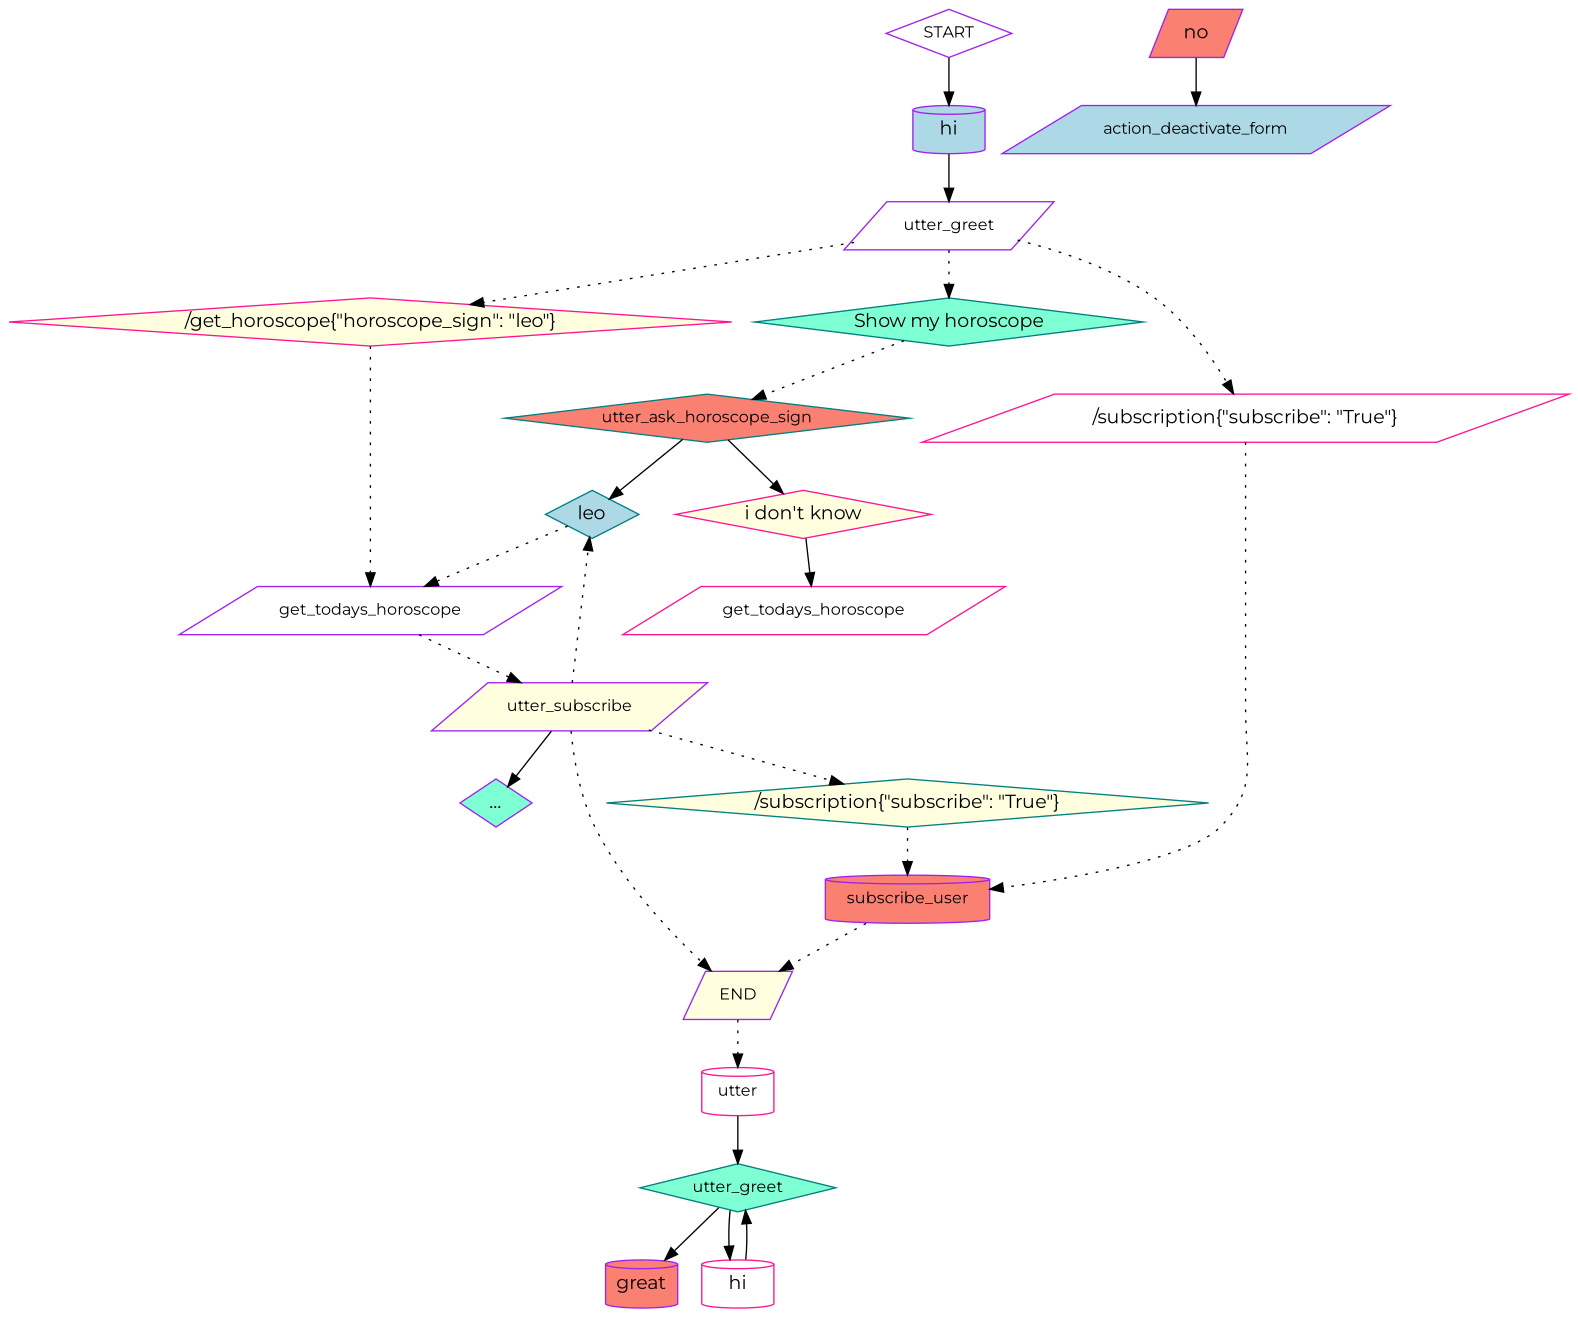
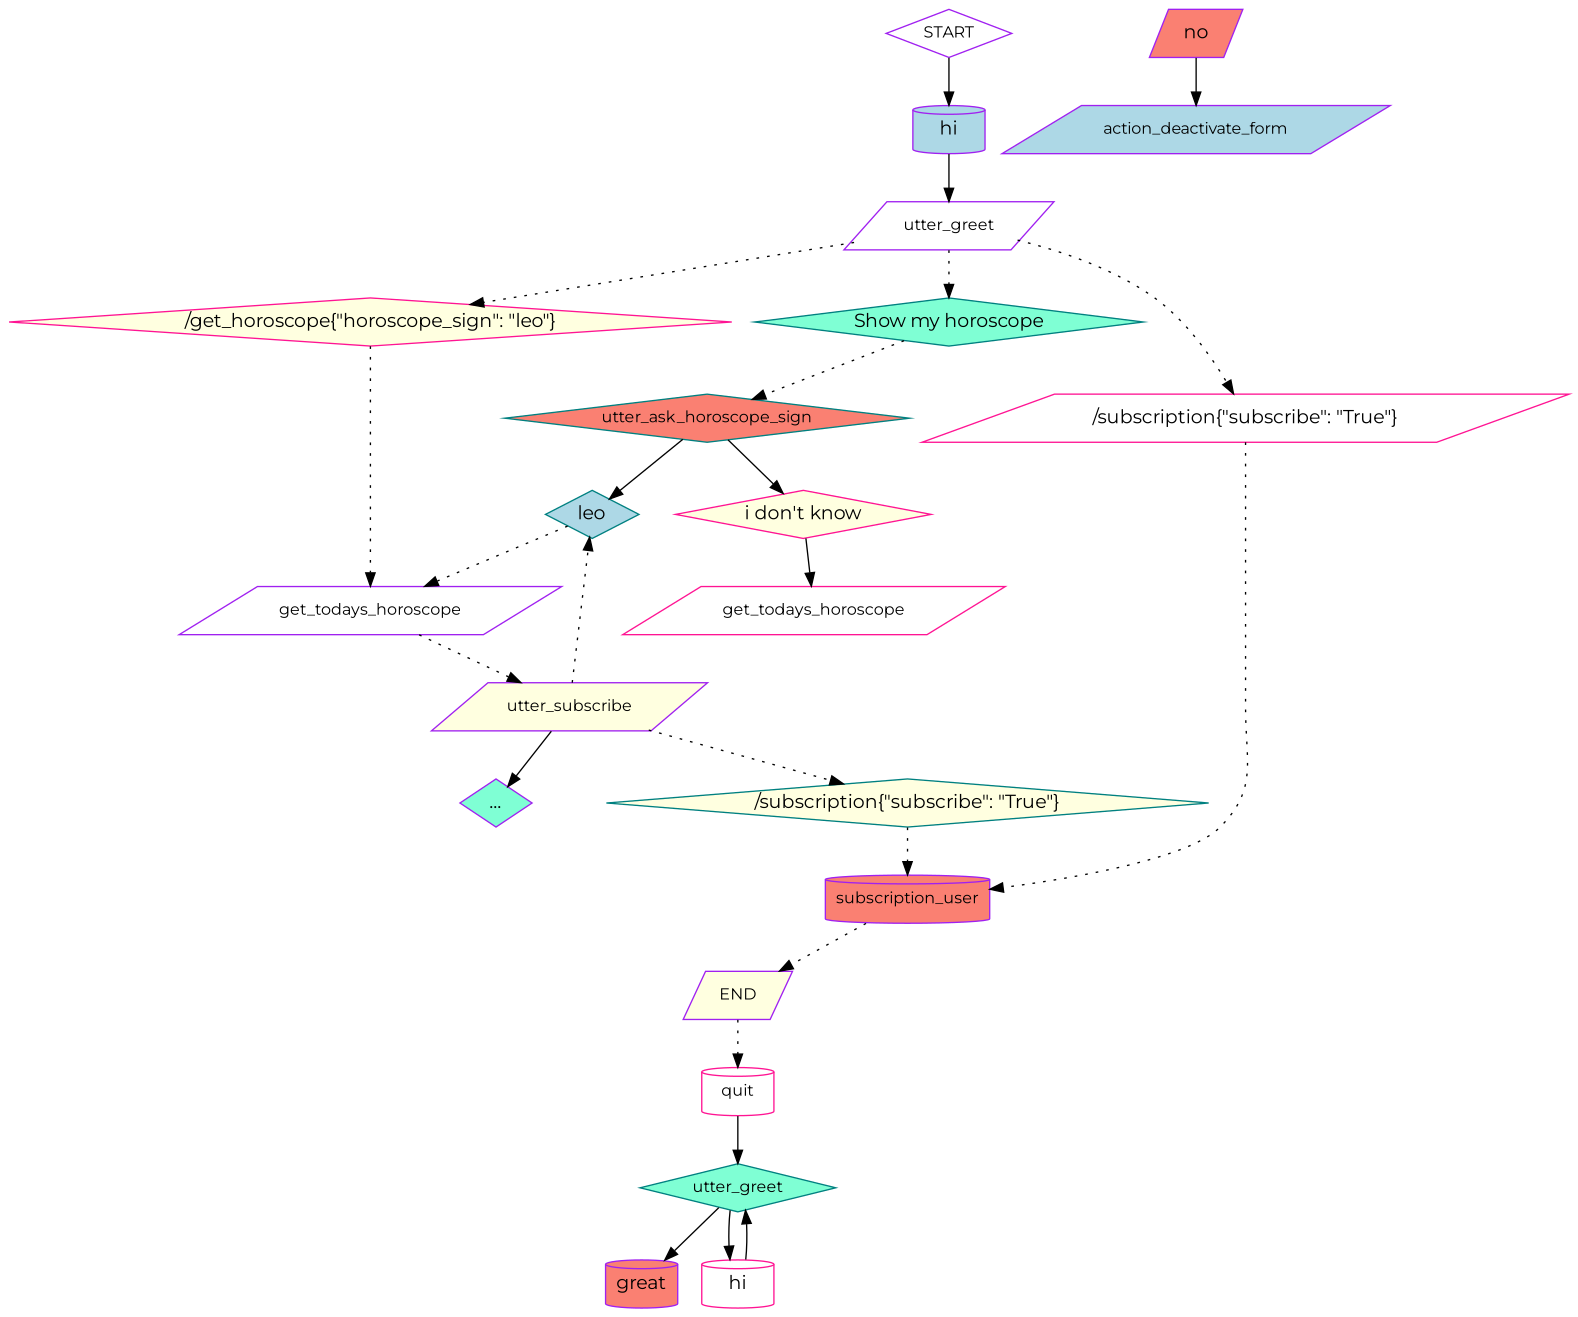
(613, 859) -> none
(908, 899) -> (908, 899)
(738, 1092) -> (738, 1092)
